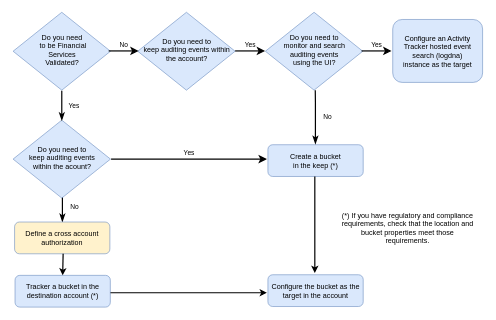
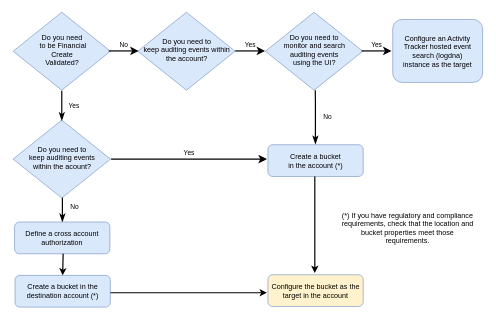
(62, 50) -> (62, 50)
(316, 161) -> (316, 161)
(62, 238) -> (62, 238)
(315, 291) -> (315, 291)
(62, 292) -> (62, 292)
